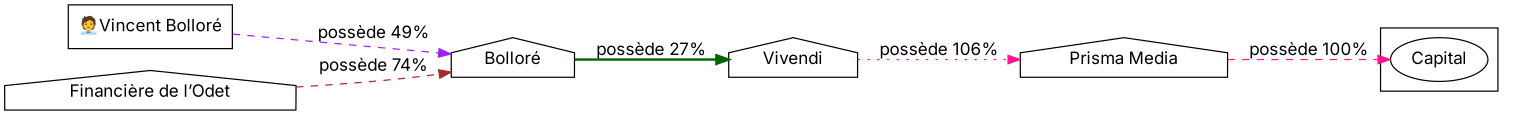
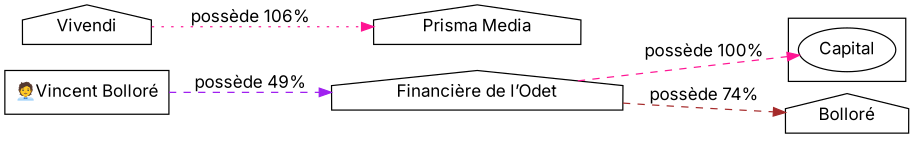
(336, 44) -> (244, 92)
(646, 60) -> none
(1303, 60) -> (683, 69)
